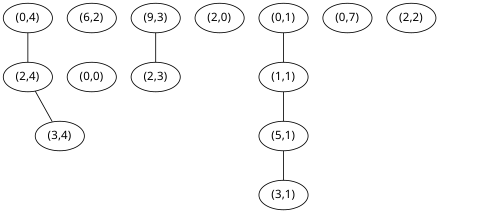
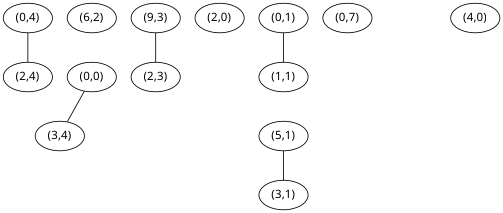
(411, 18) -> none
none -> (475, 18)
(44, 106) -> (76, 106)
(284, 107) -> none
